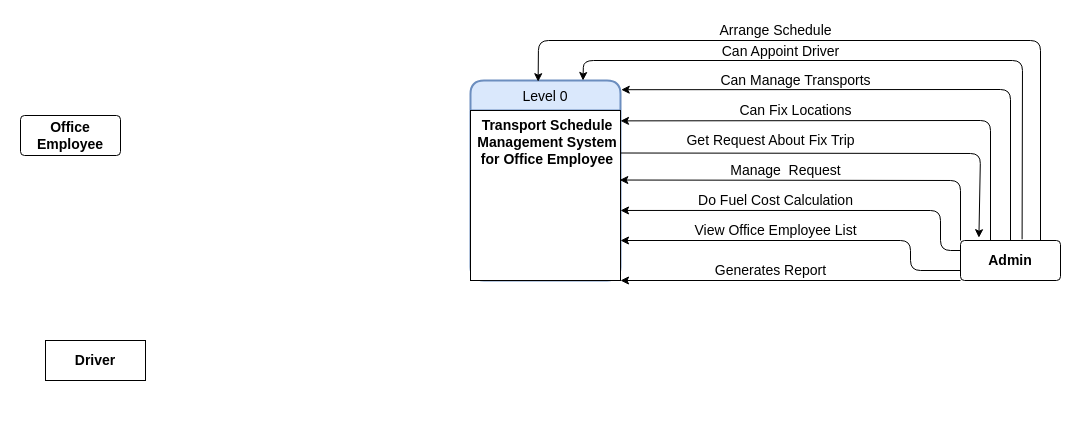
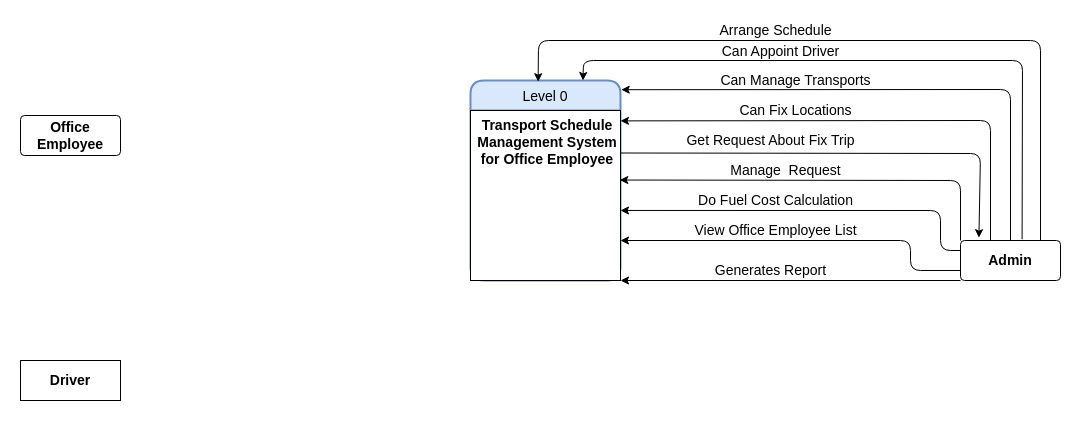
(96, 361) -> (71, 381)
